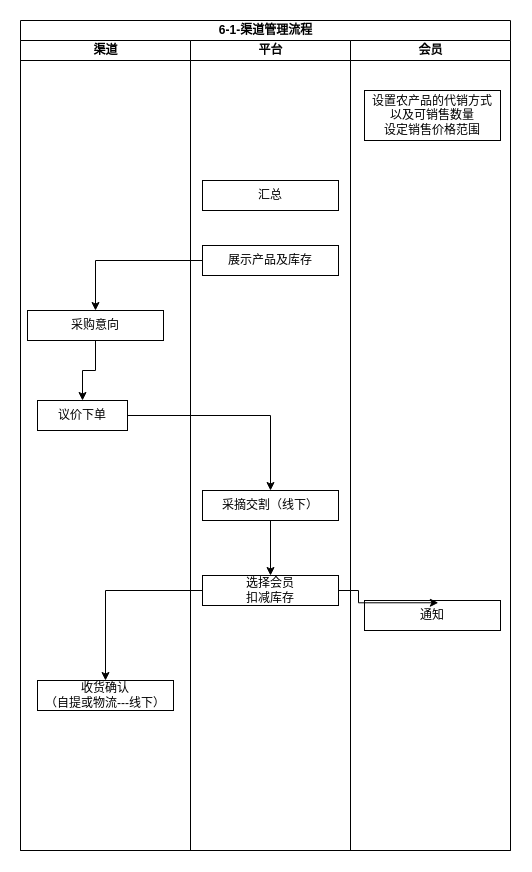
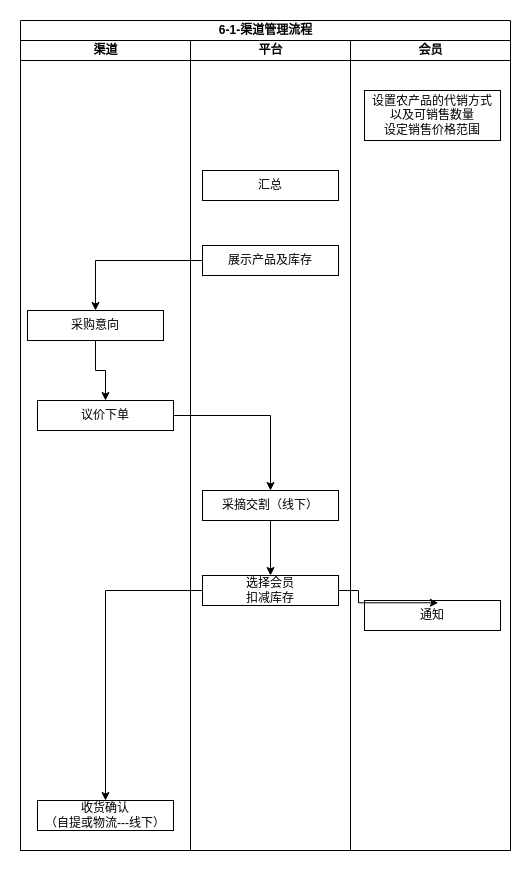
(271, 196) -> (271, 186)
(83, 416) -> (106, 416)
(106, 696) -> (106, 816)
